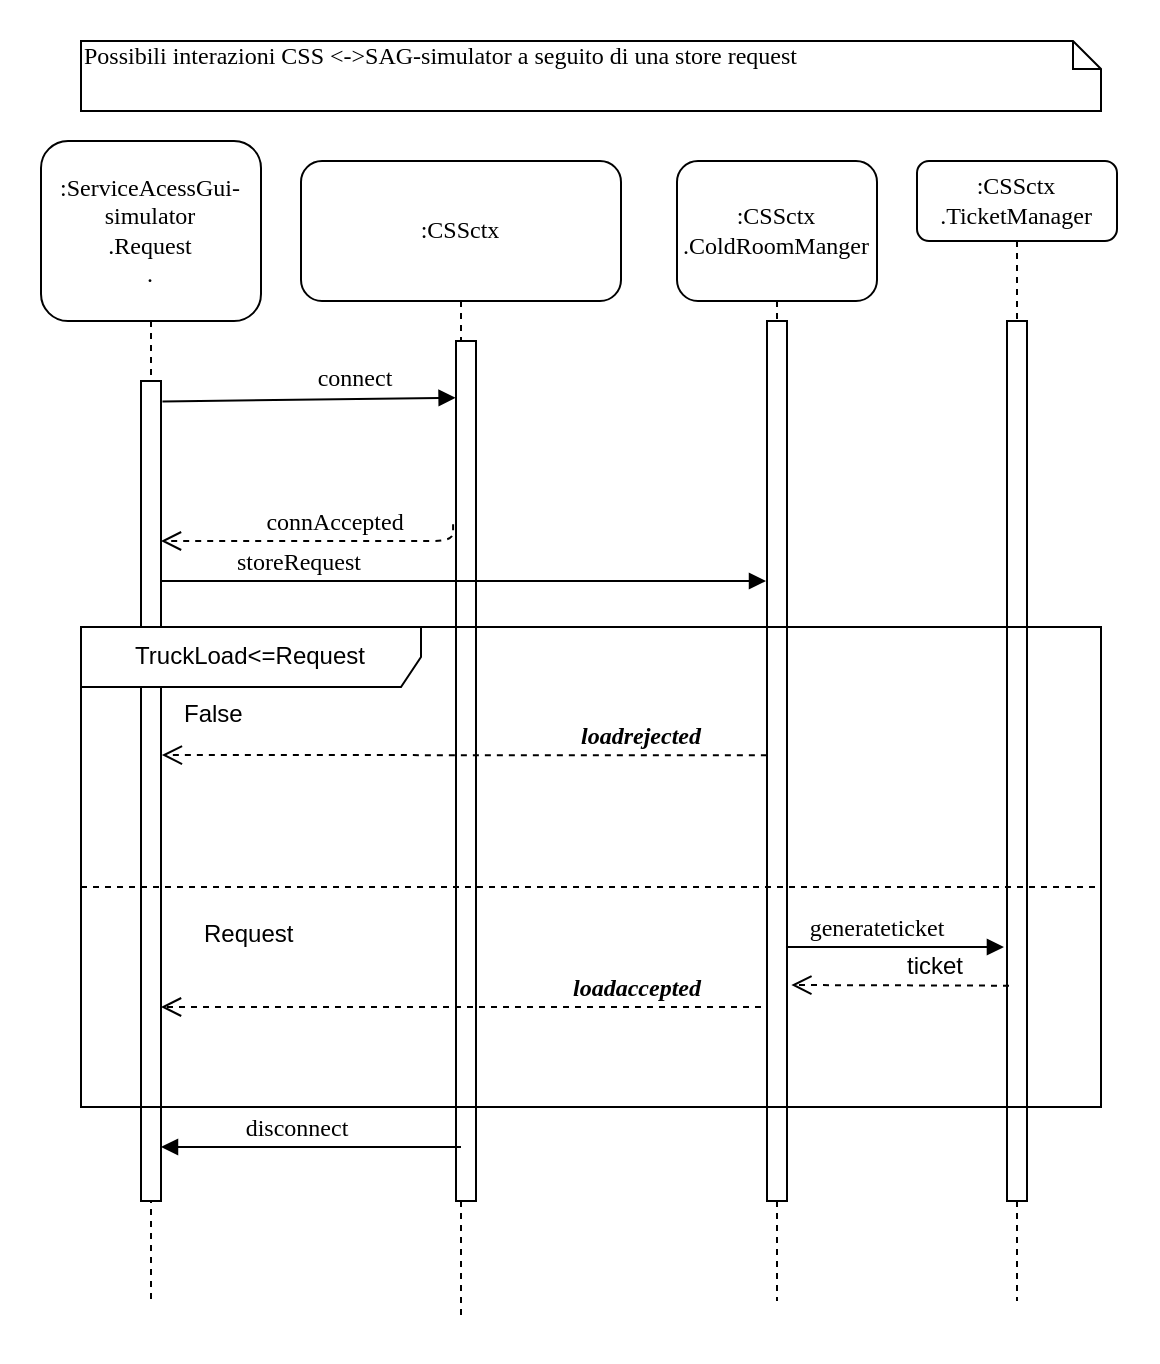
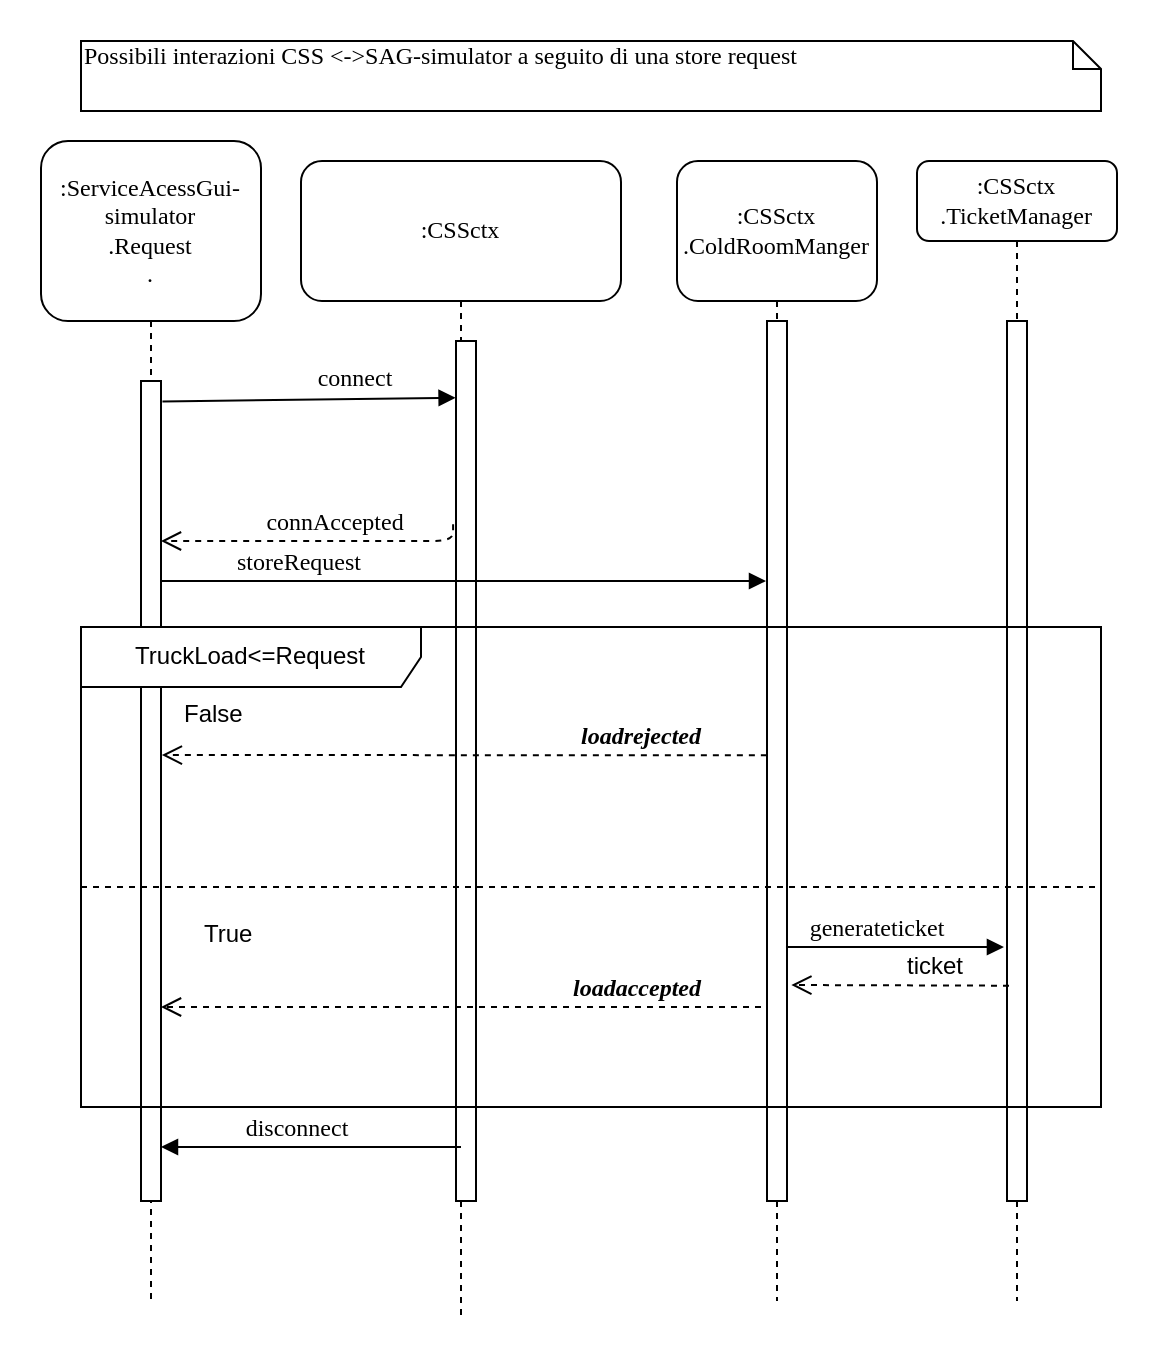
(252, 935) -> (232, 935)
